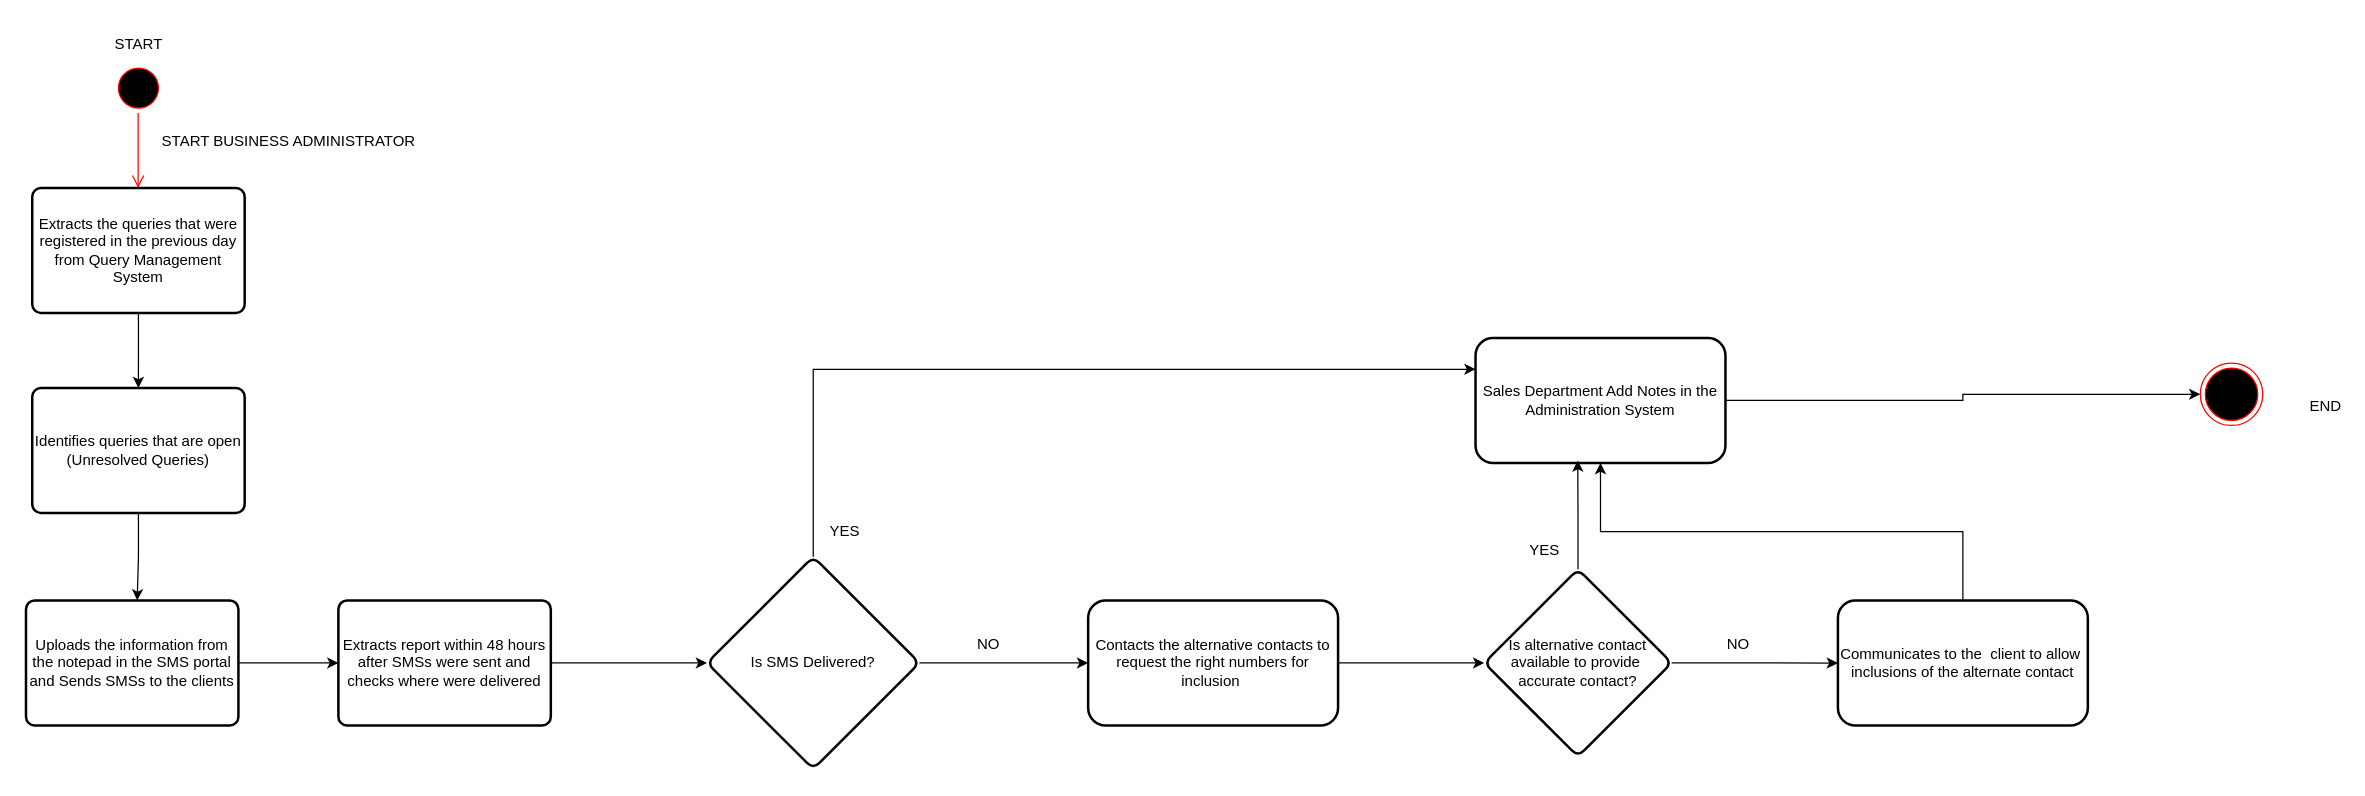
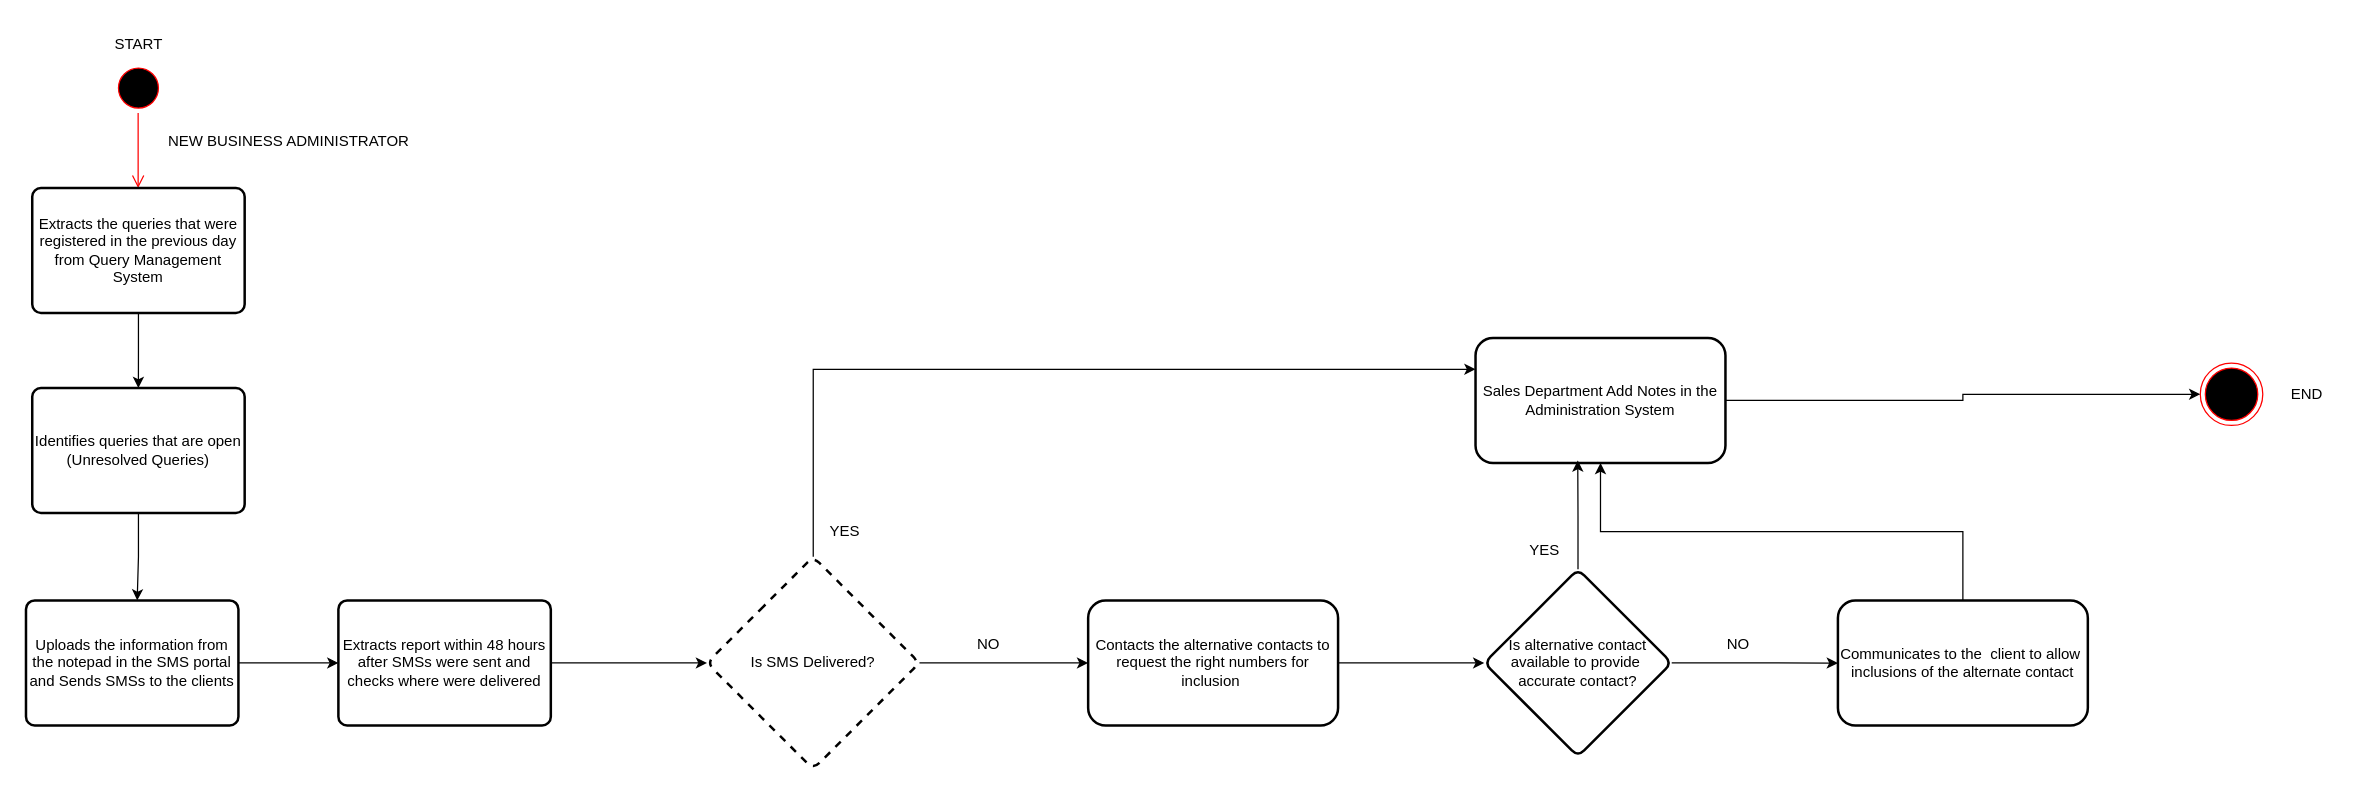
(289, 142) -> (289, 142)
(2326, 407) -> (2307, 394)
(813, 663) -> (813, 663)
